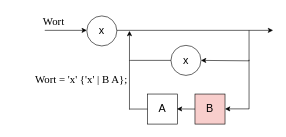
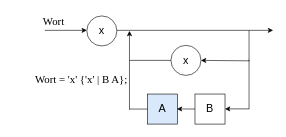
(162, 109) -> (162, 109)
(210, 109) -> (210, 109)
